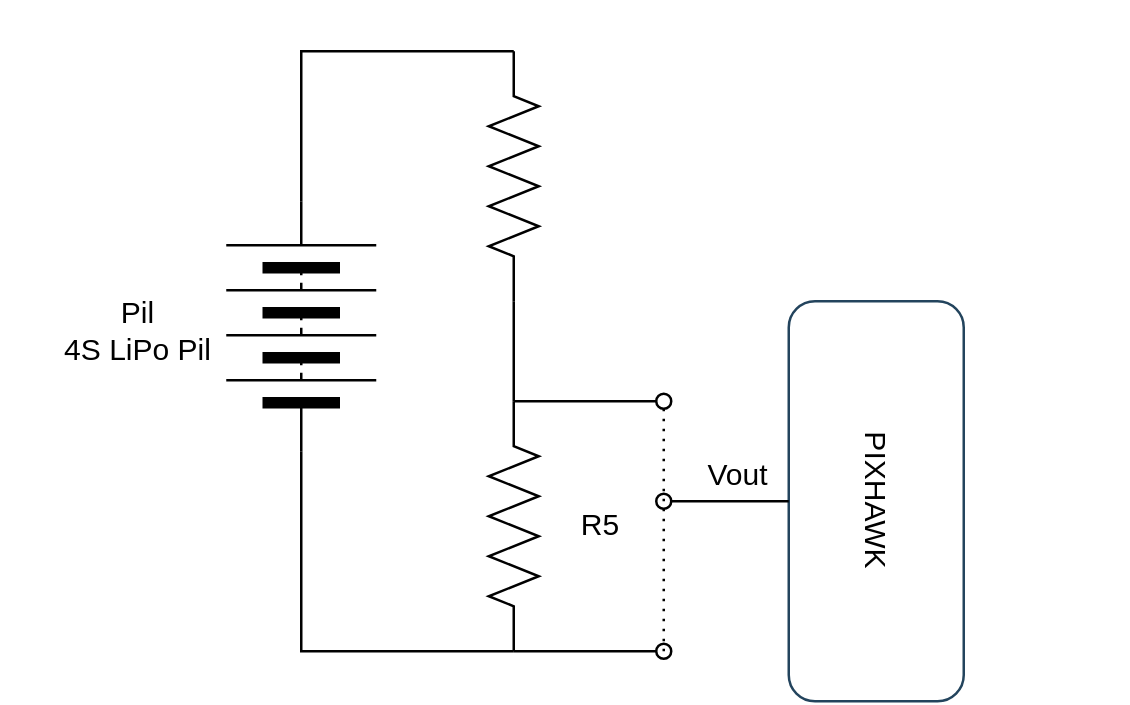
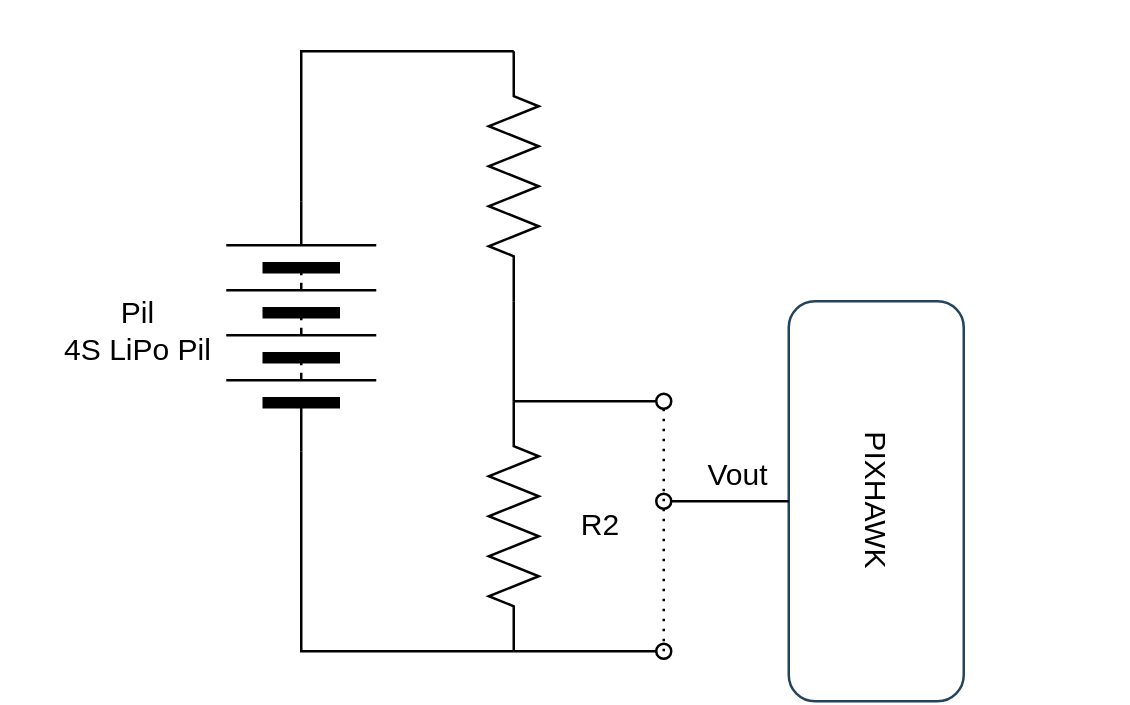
(601, 526) -> (601, 526)
